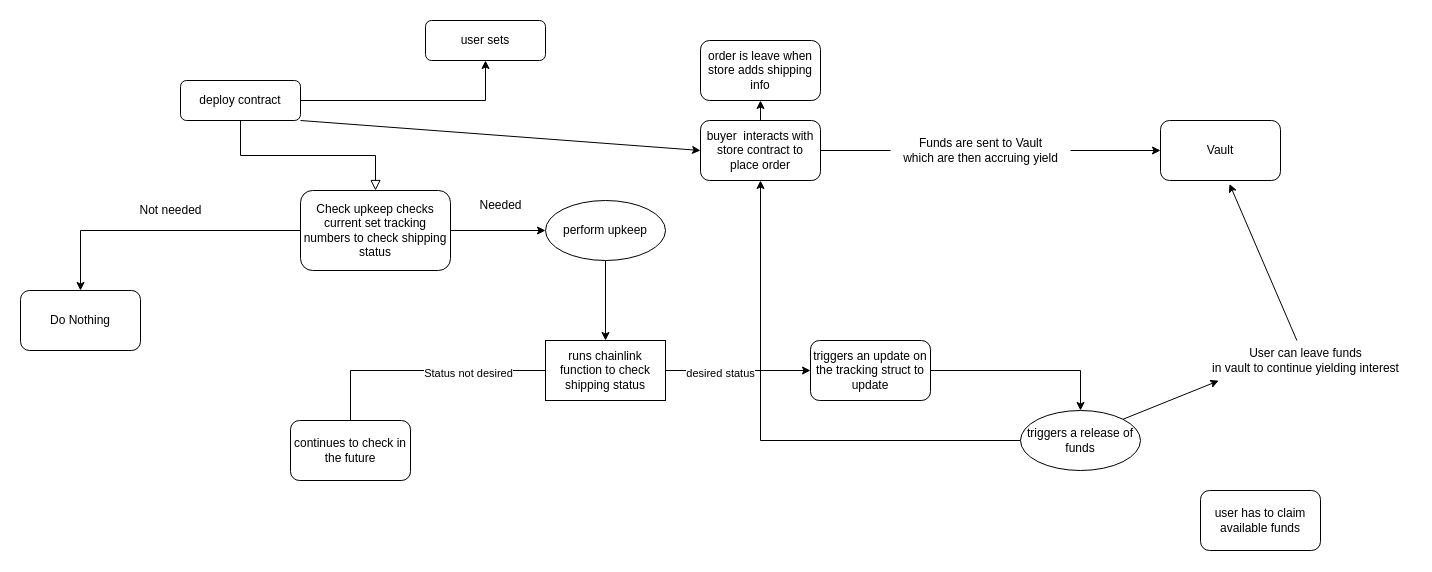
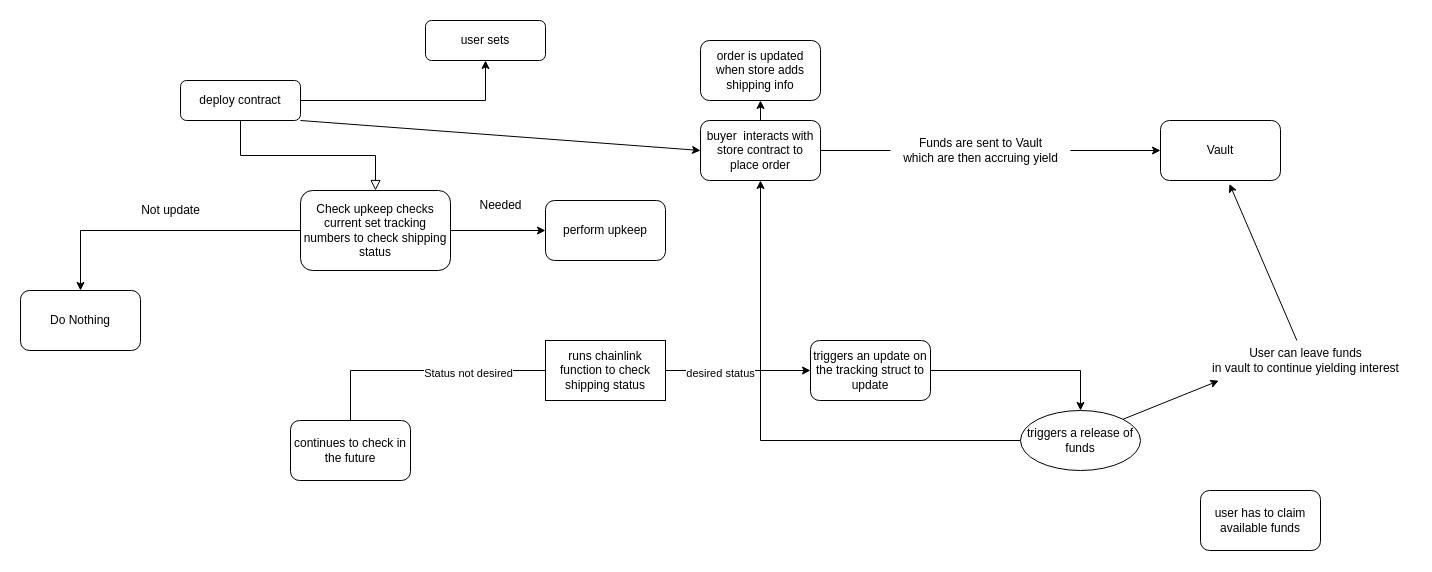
(761, 71) -> (761, 71)
(171, 211) -> (171, 211)
(606, 231) -> (606, 231)
(606, 297) -> none
